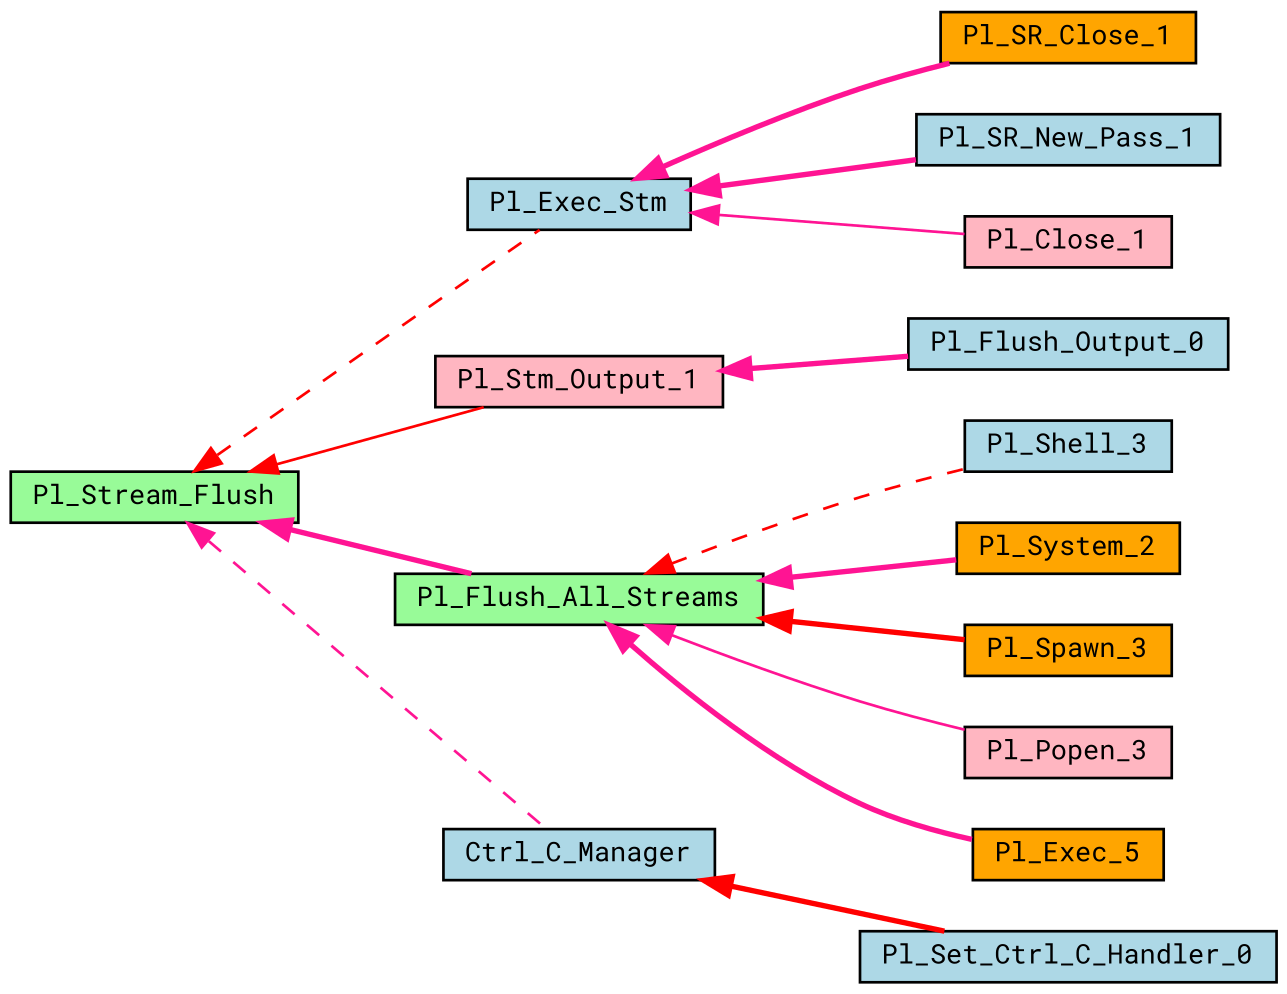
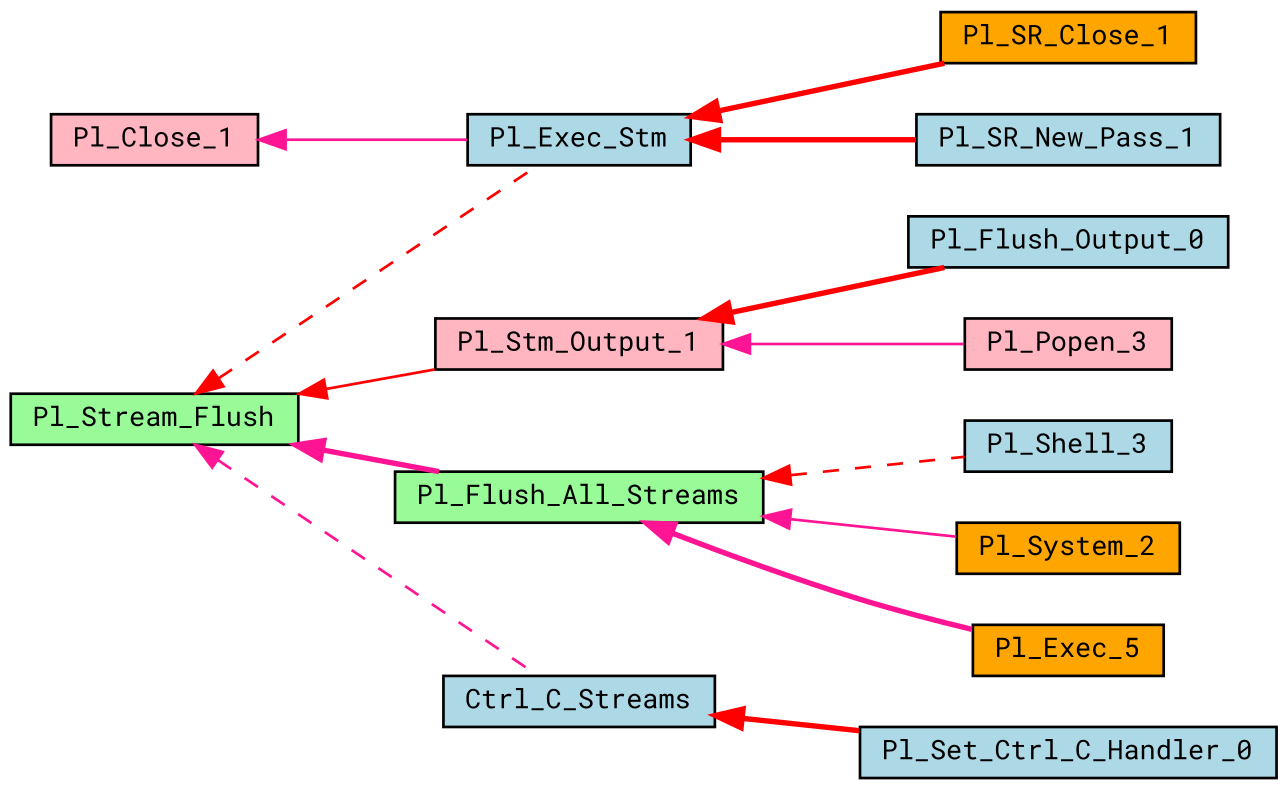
(804, 109) -> (831, 87)
(817, 173) -> (817, 140)
(841, 224) -> (377, 140)
(829, 362) -> (837, 290)
(873, 569) -> (873, 528)
(1068, 650) -> none
(816, 687) -> (858, 344)
(579, 855) -> (579, 701)
